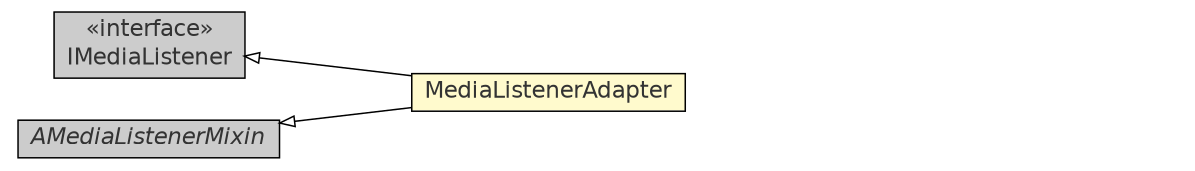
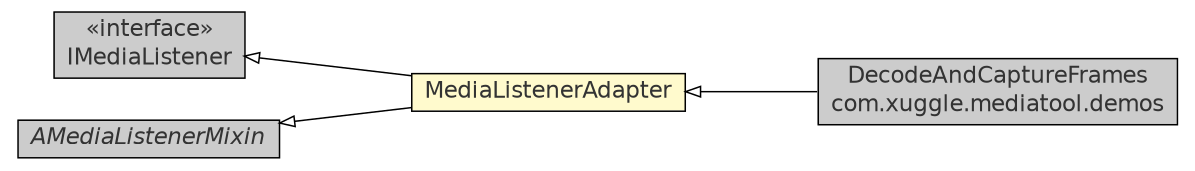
none -> (997, 92)
